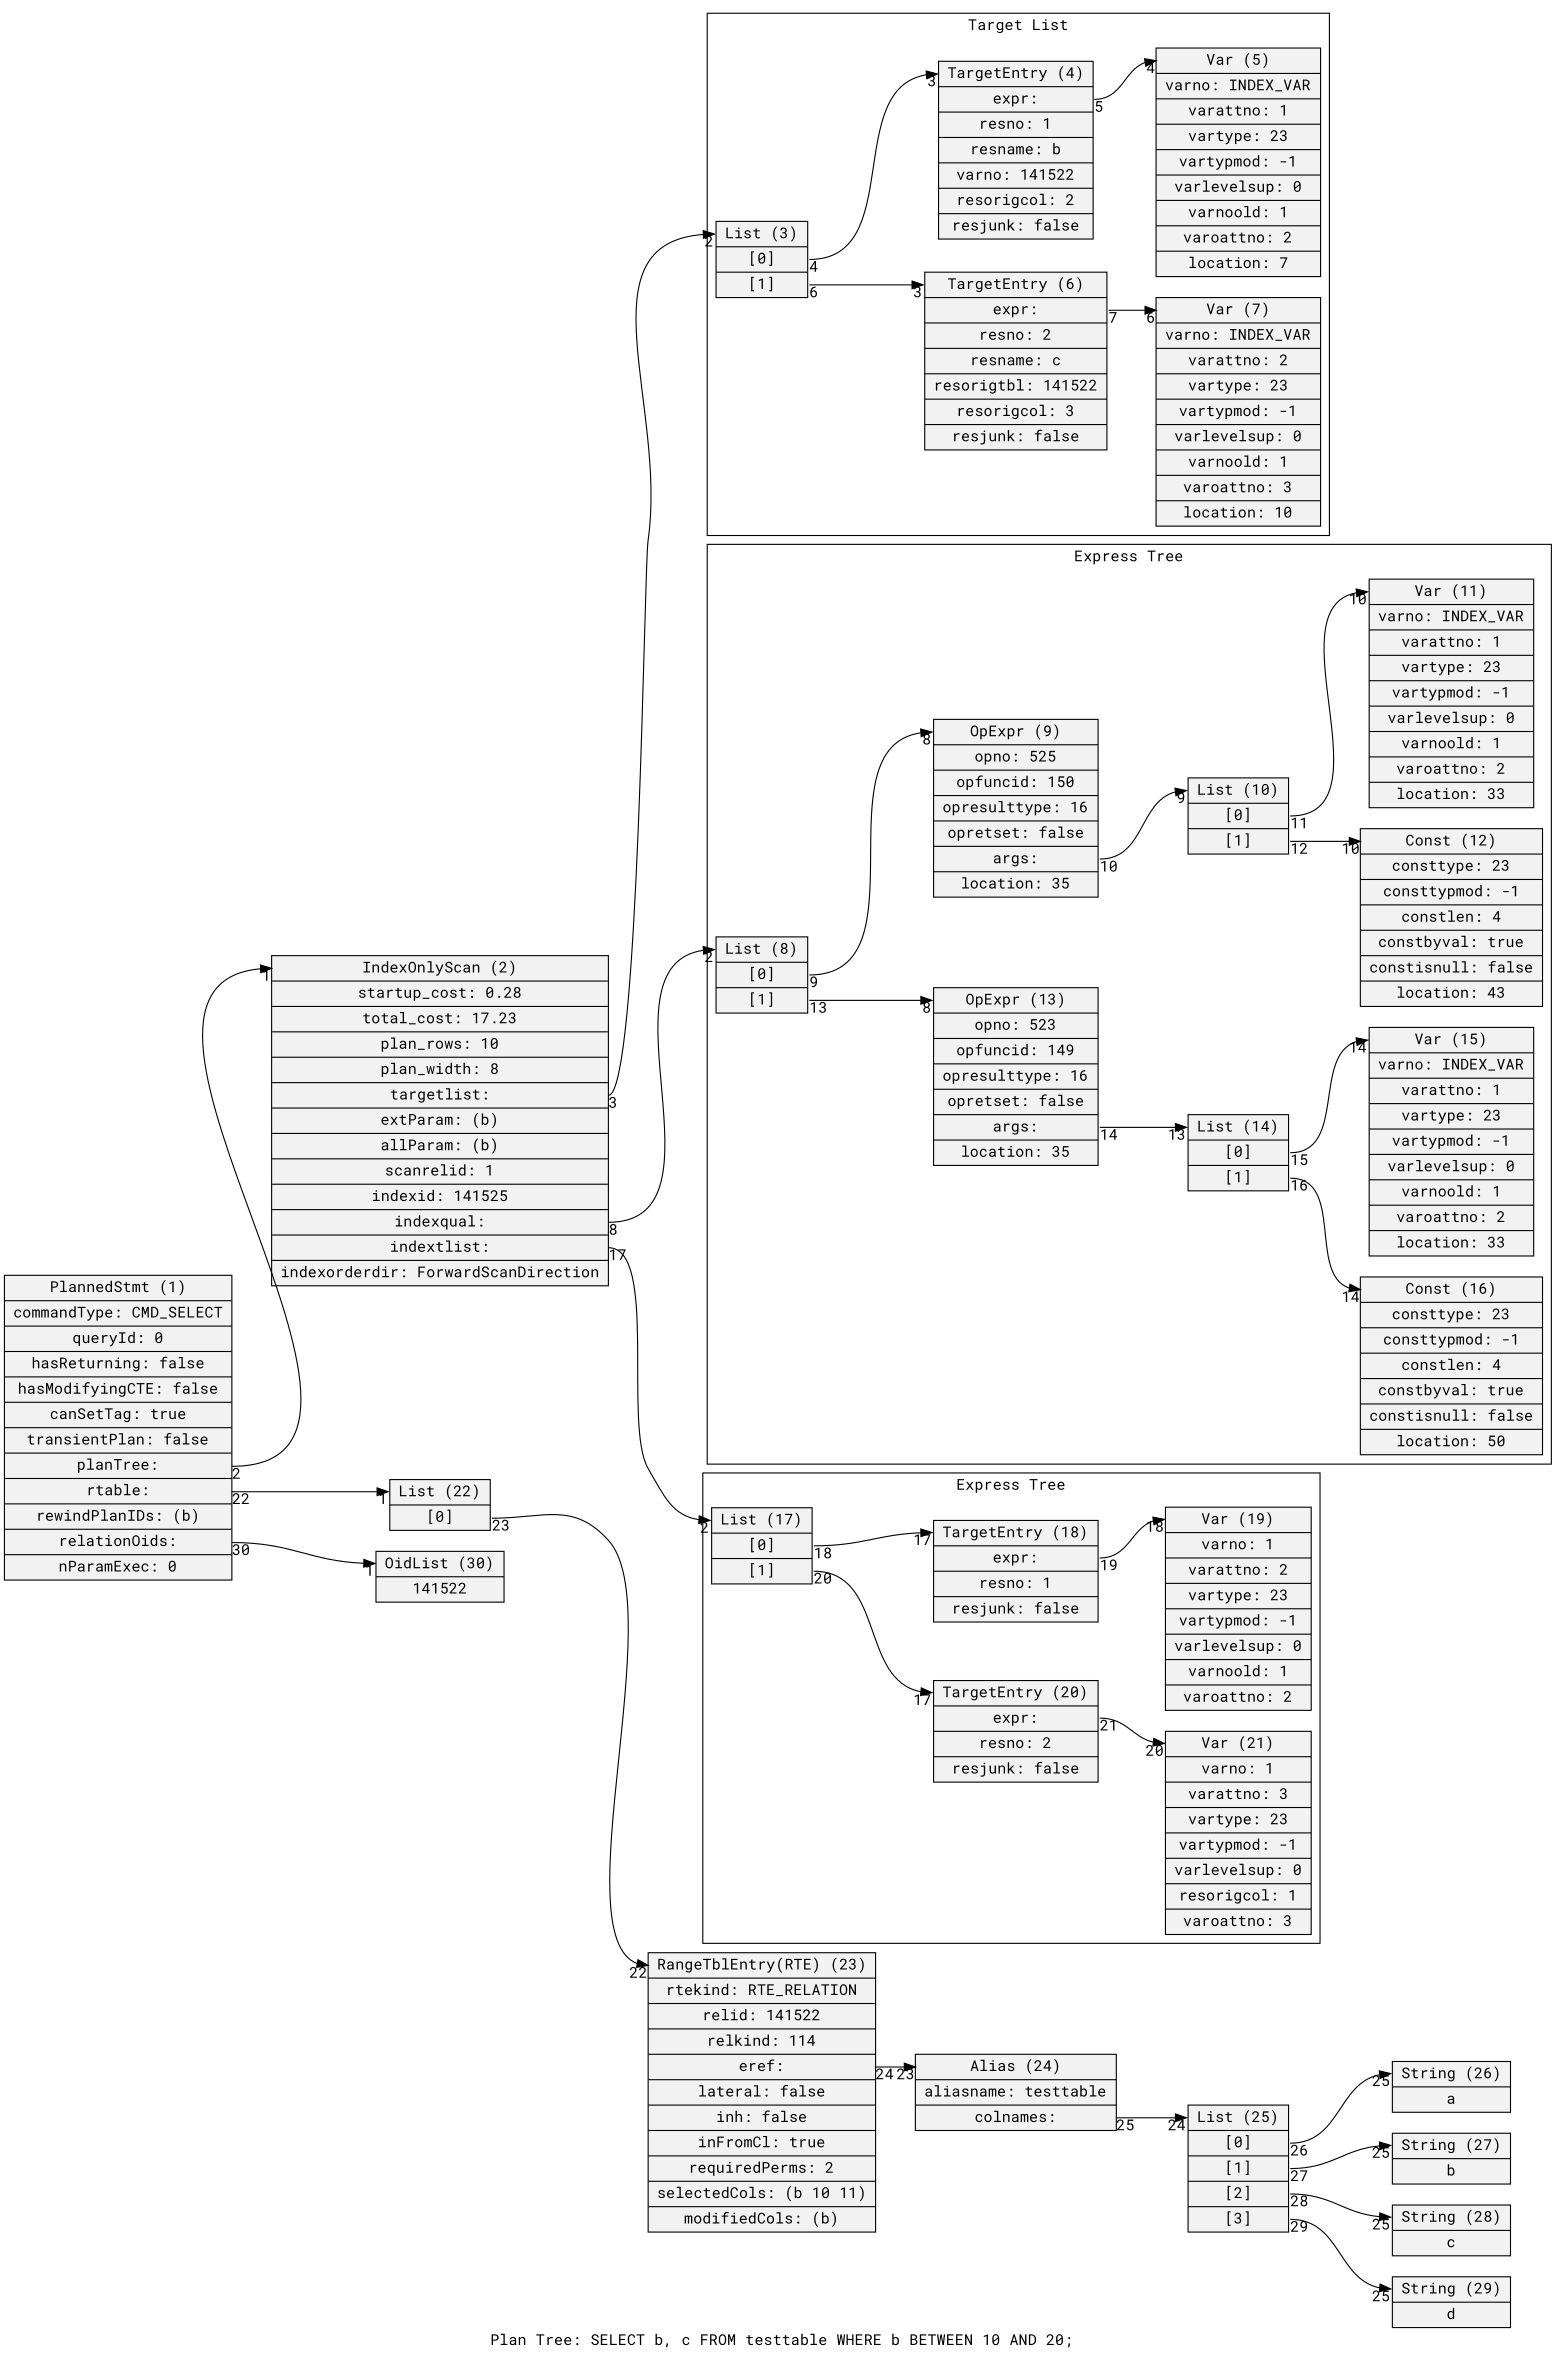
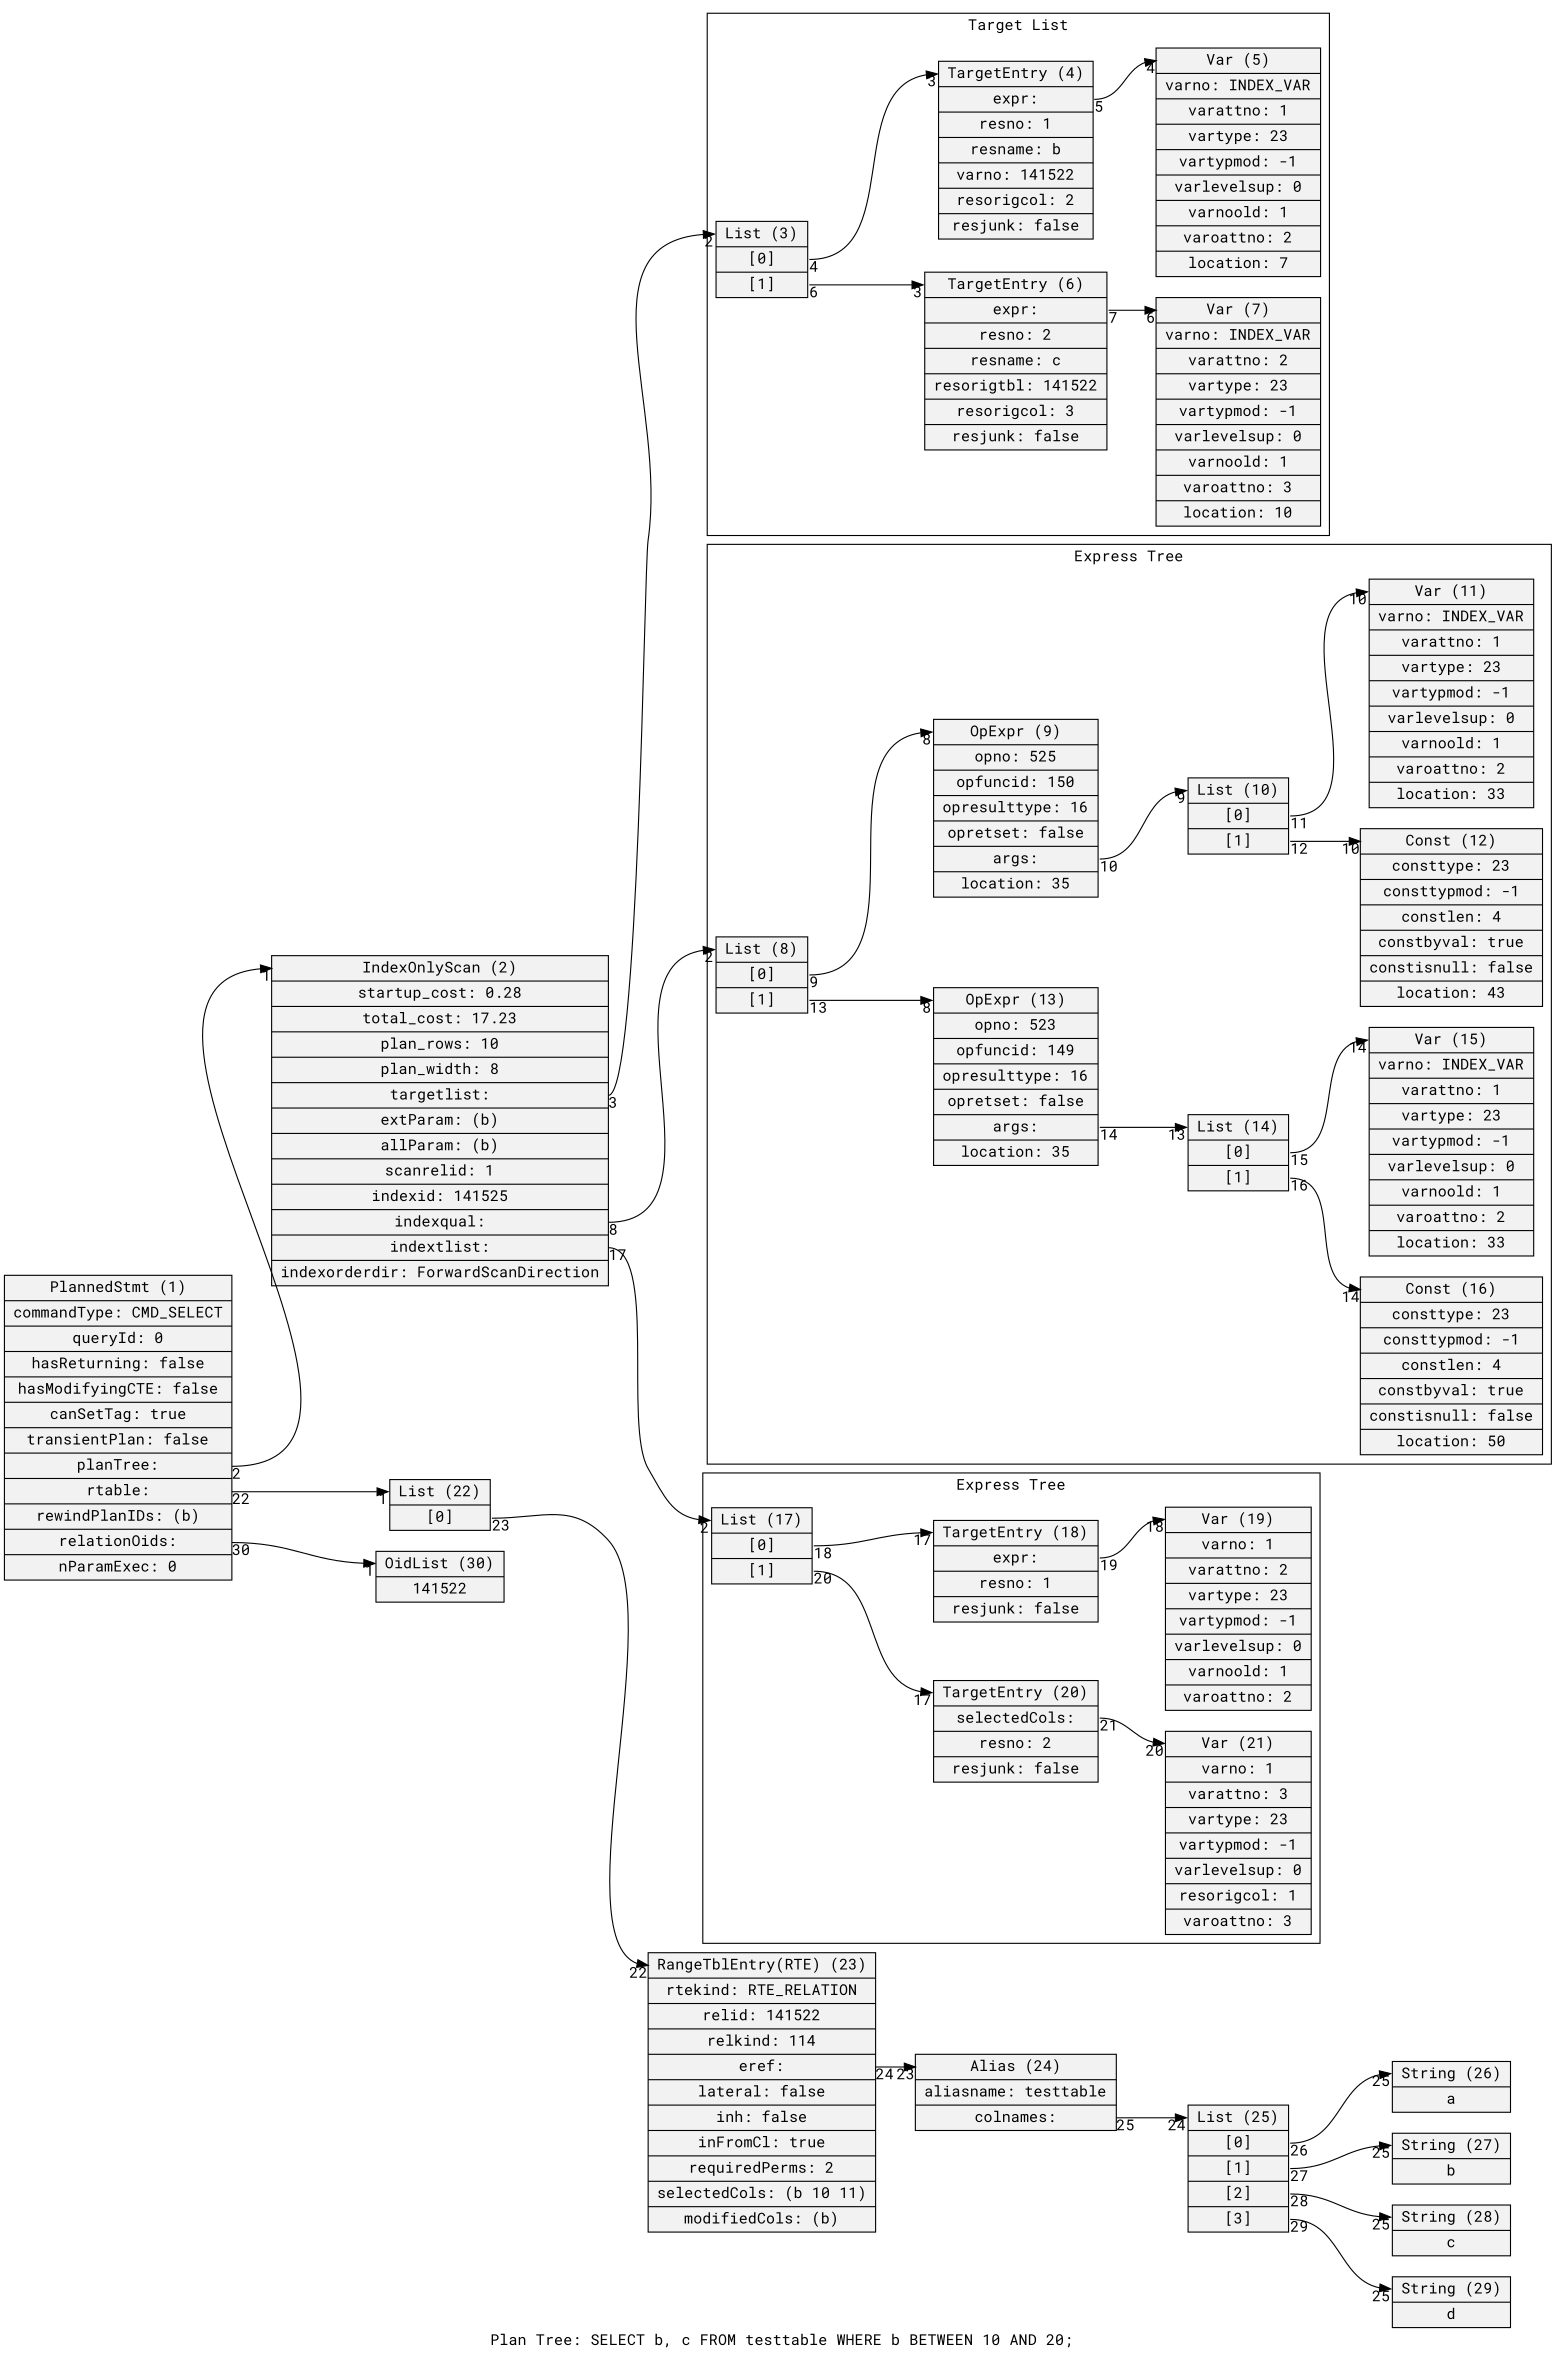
(1016, 1718) -> (1016, 1718)
